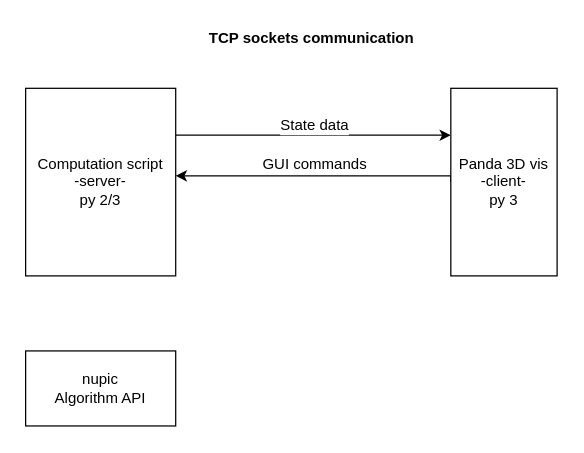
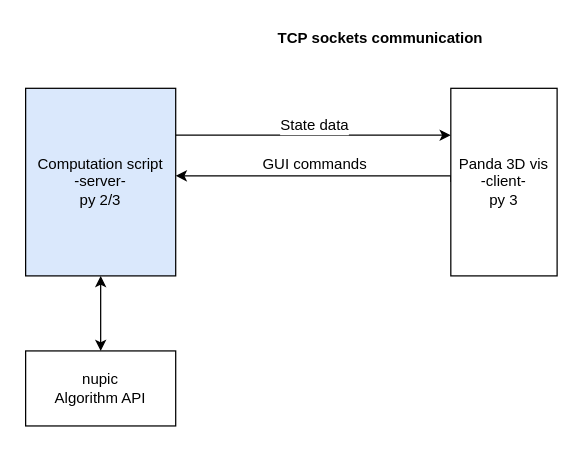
(313, 38) -> (382, 38)
(101, 182) -> (101, 182)
none -> (101, 313)
